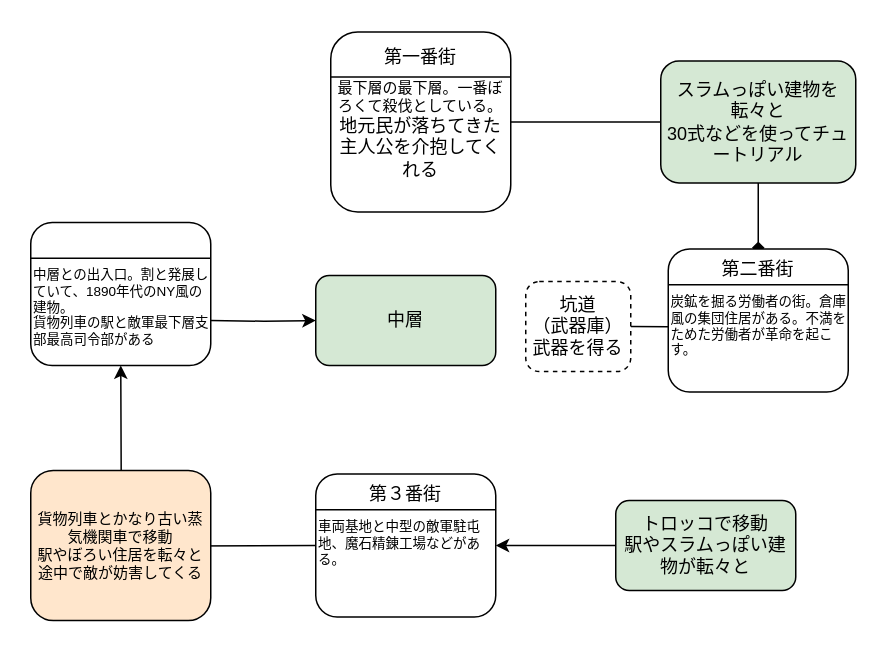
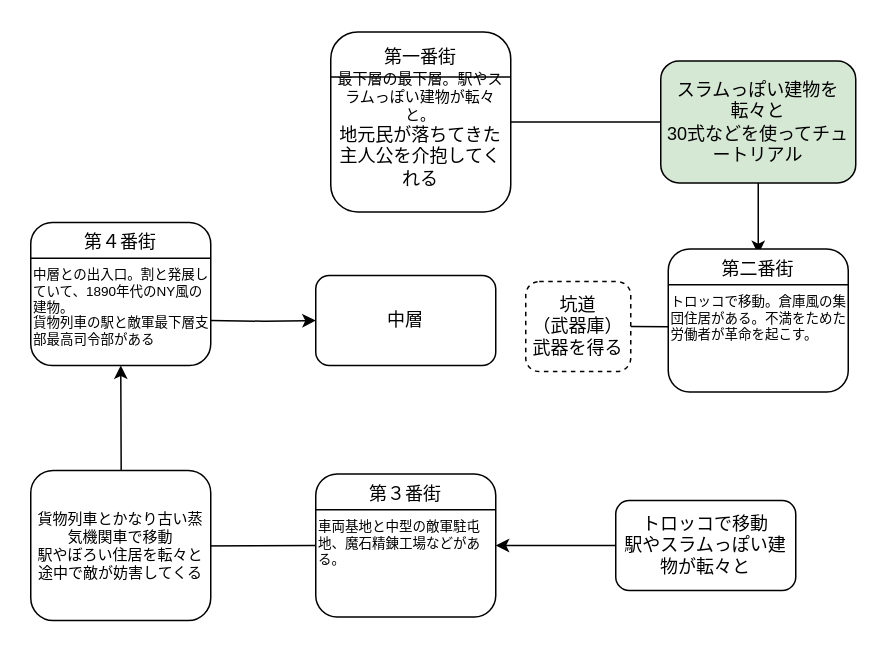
(421, 130) -> (421, 130)
(758, 241) -> (758, 242)
none -> (121, 242)
(406, 320) -> (406, 320)
(760, 327) -> (760, 319)
(121, 545) -> (121, 545)
(706, 545) -> (706, 545)
